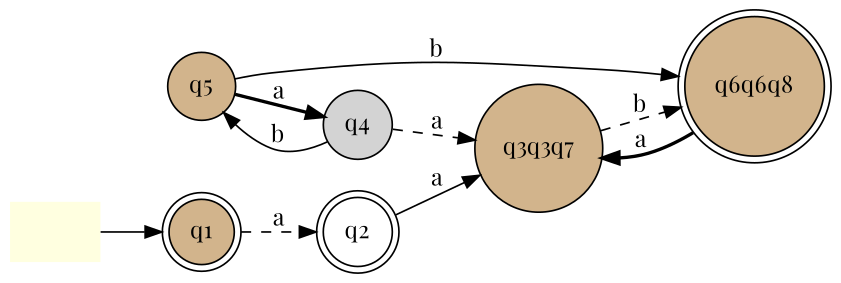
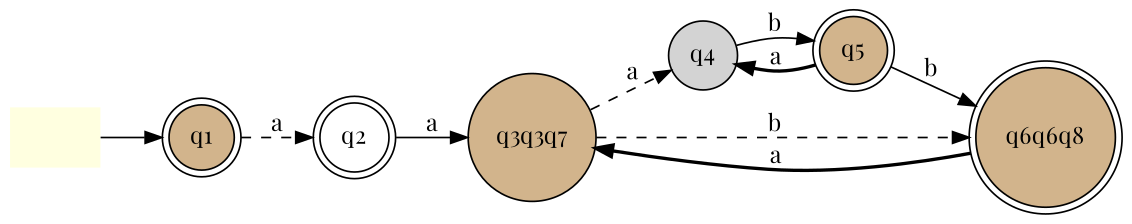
(202, 86) -> (854, 50)
(425, 134) -> (623, 94)
